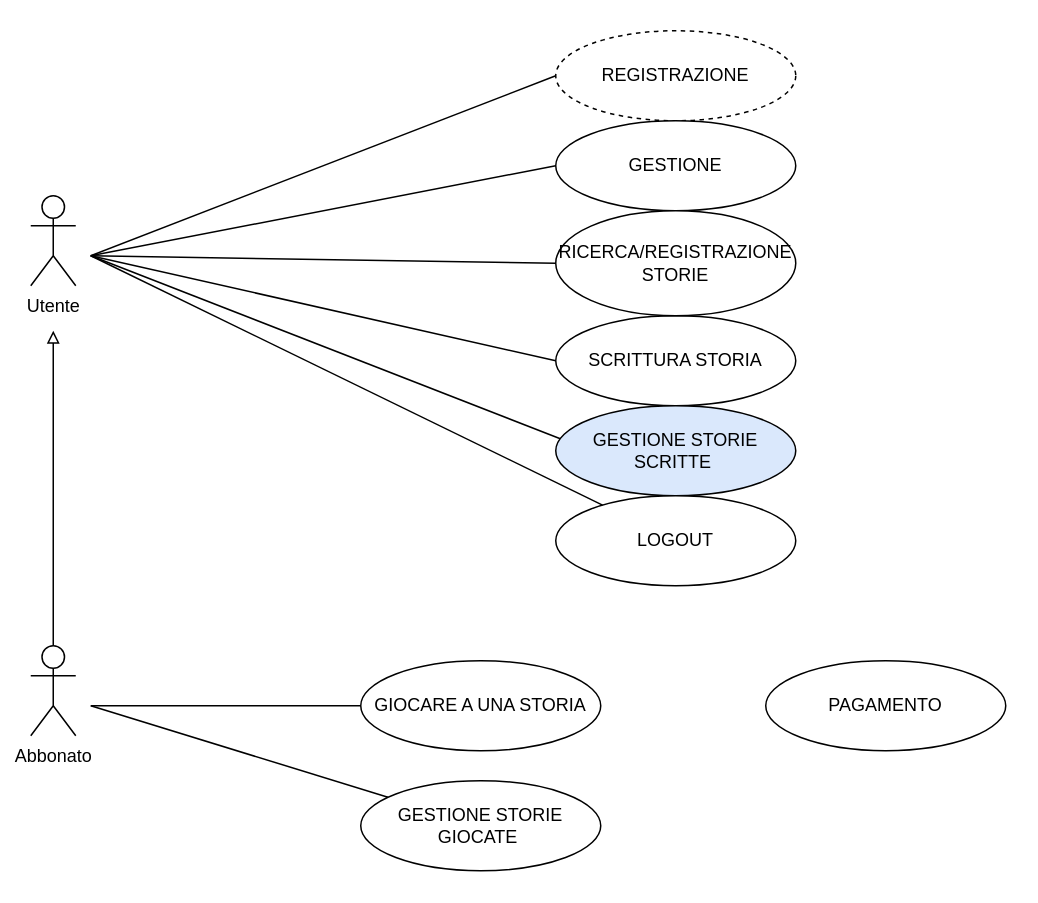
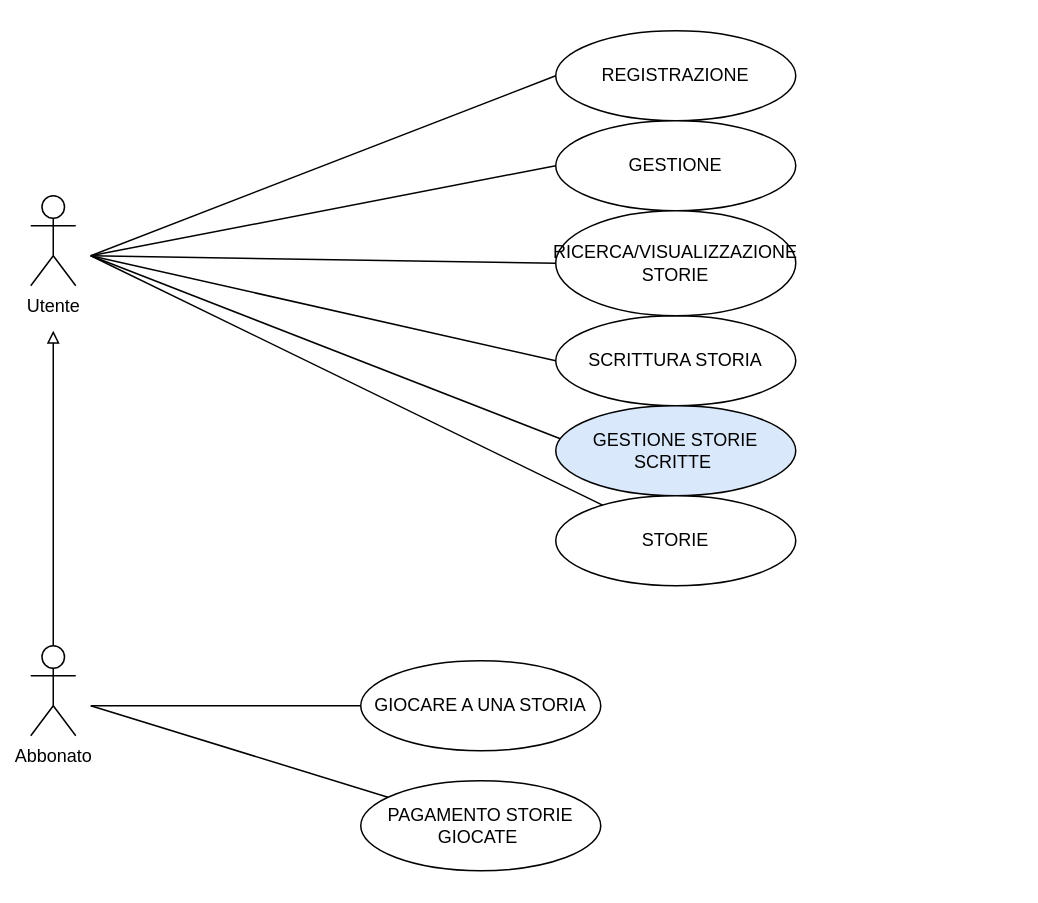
(676, 76) -> (676, 76)
(676, 263) -> (676, 263)
(676, 541) -> (676, 541)
(886, 706) -> none
(481, 826) -> (481, 826)
